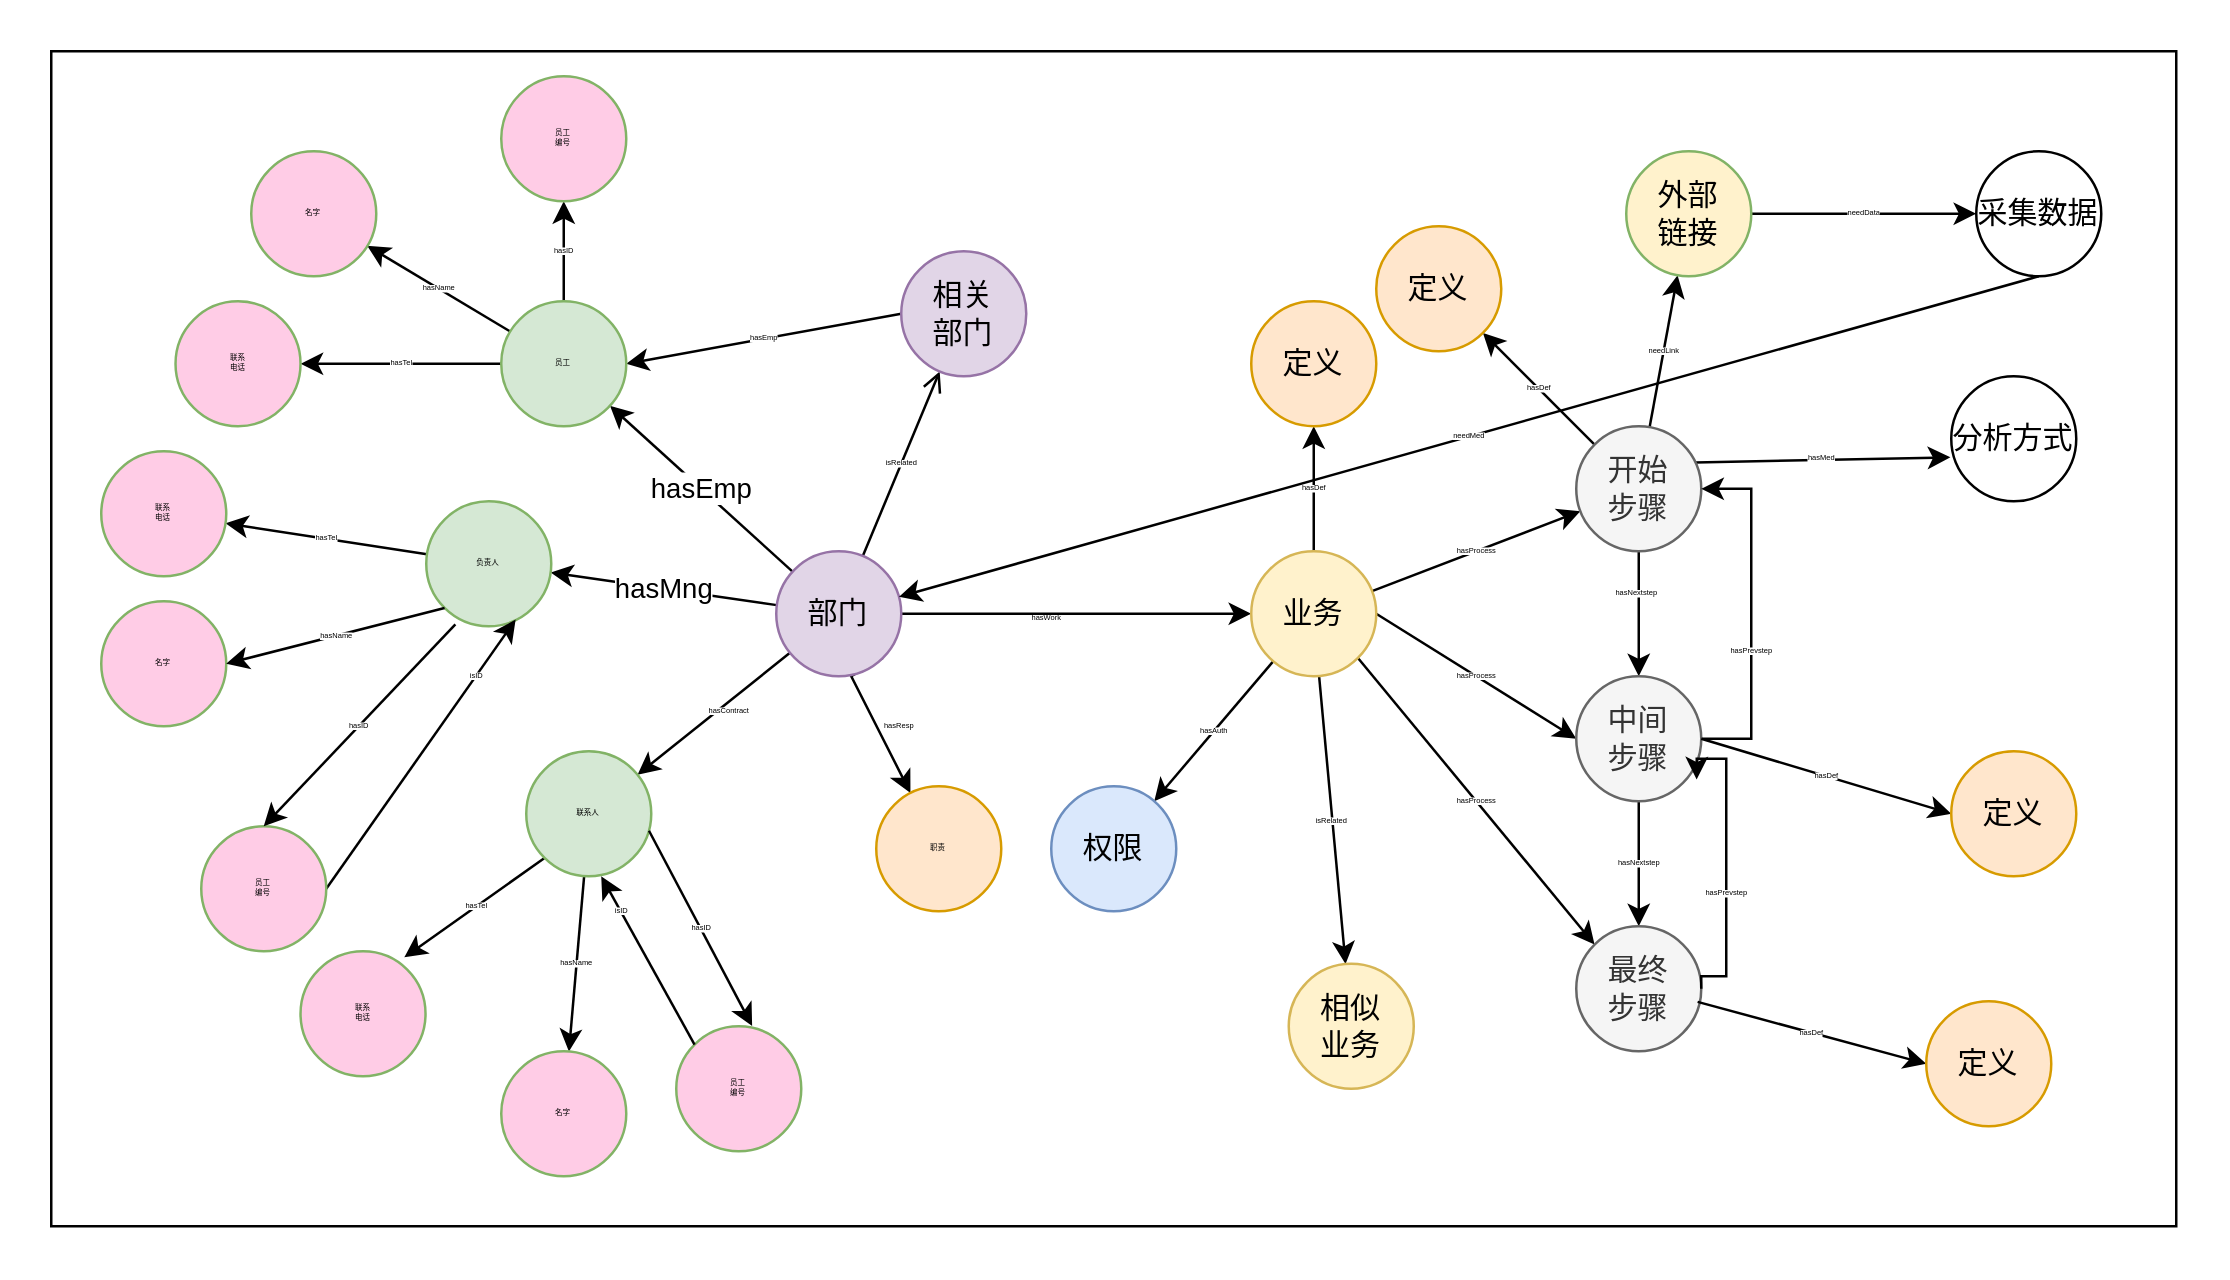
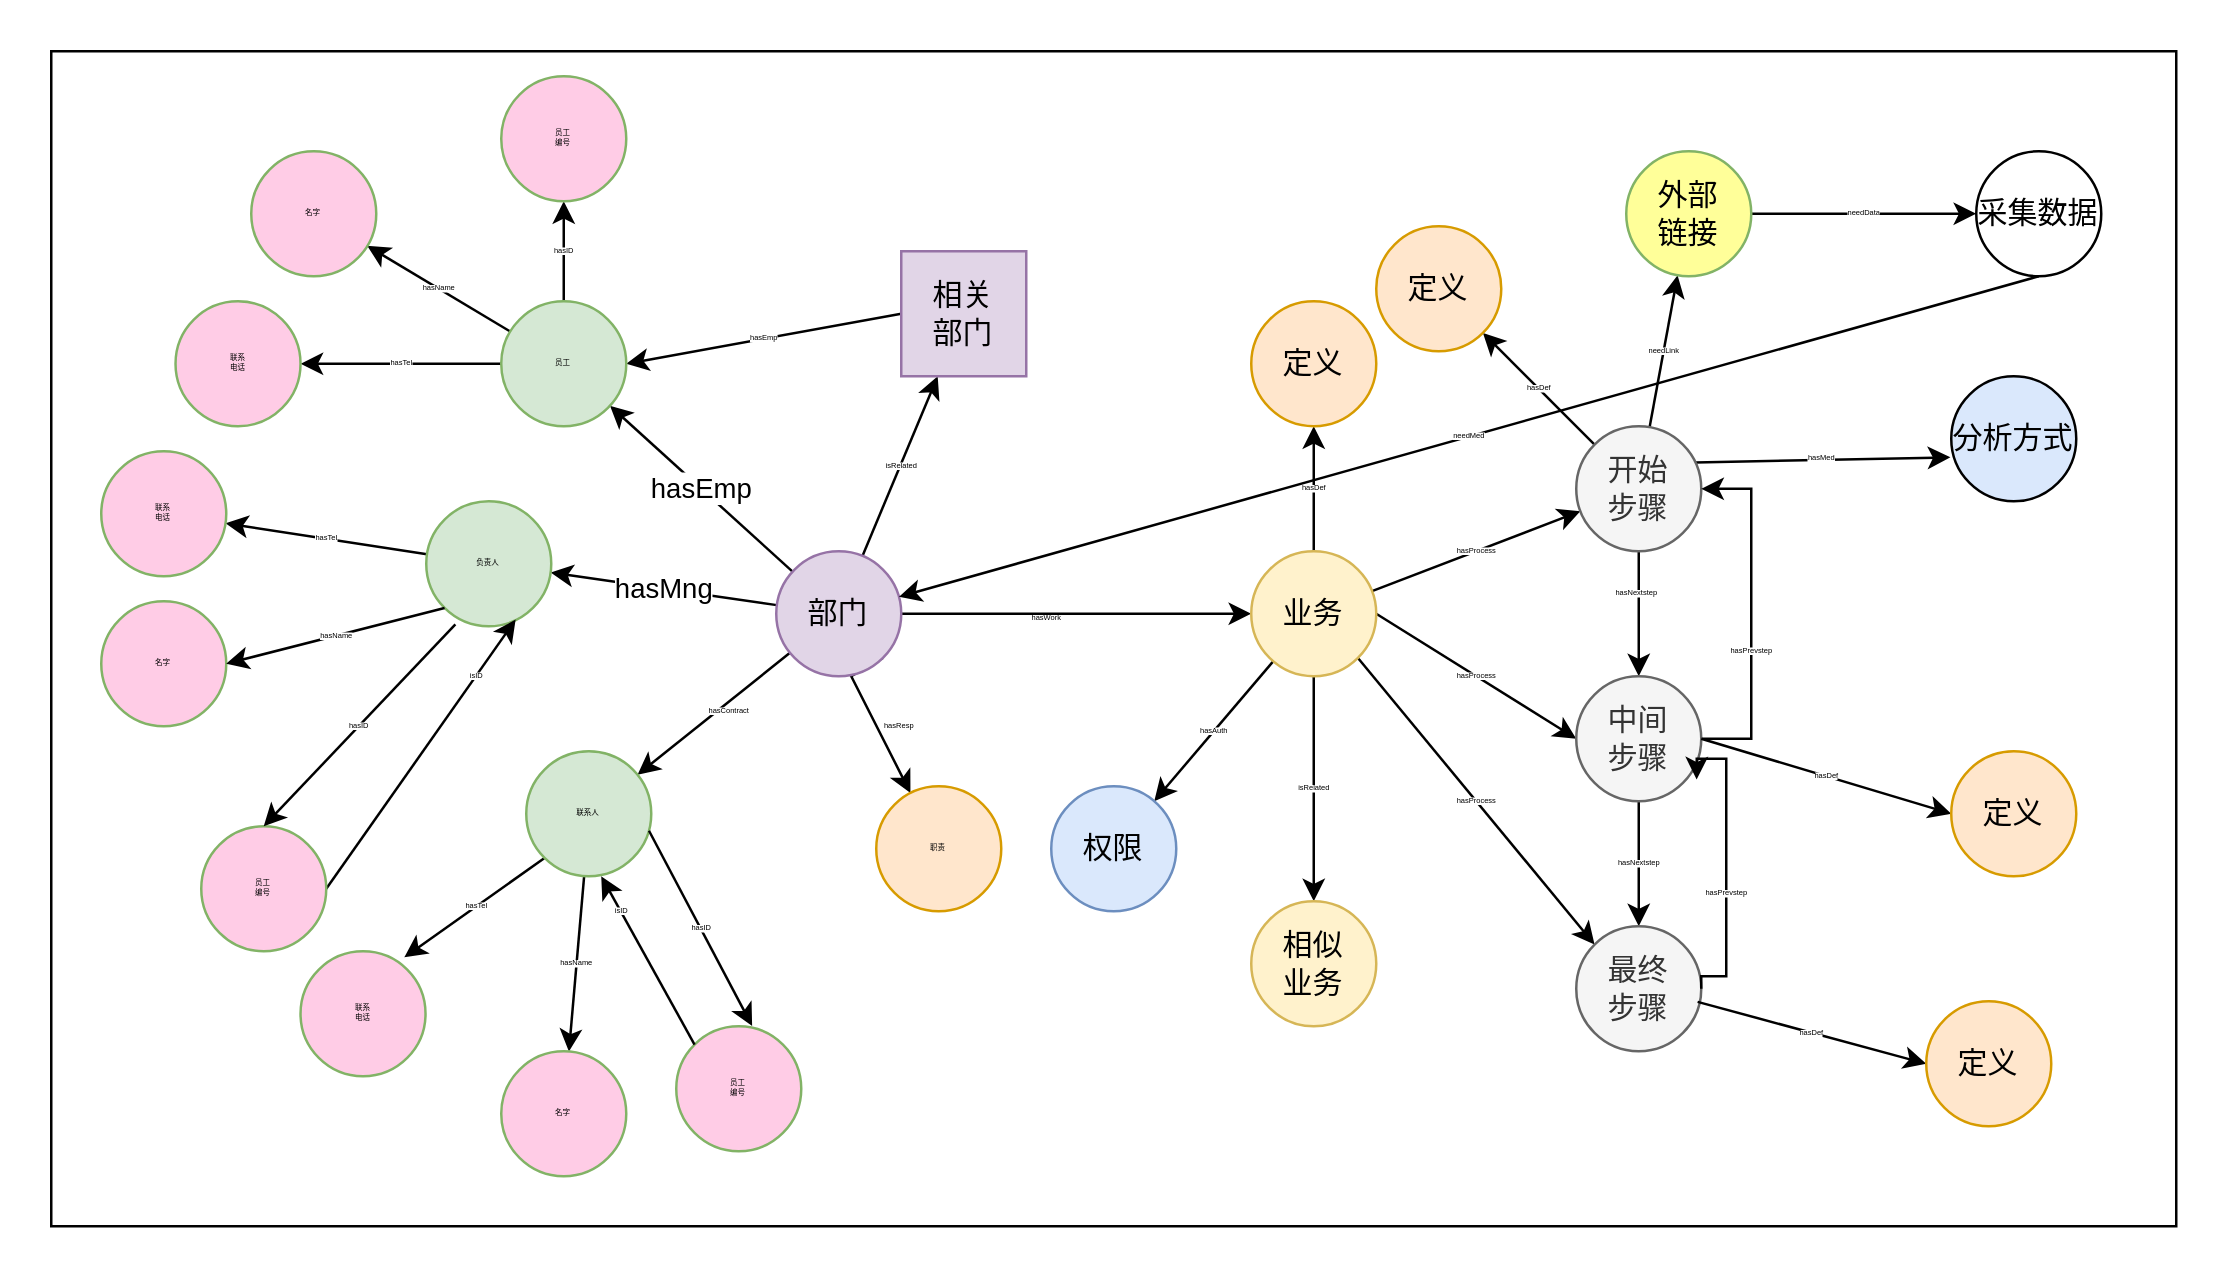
(1689, 214) -> (1689, 214)
(964, 314) -> (964, 314)
(934, 386) -> (931, 393)
(2014, 439) -> (2014, 439)
(1351, 1026) -> (1314, 964)
